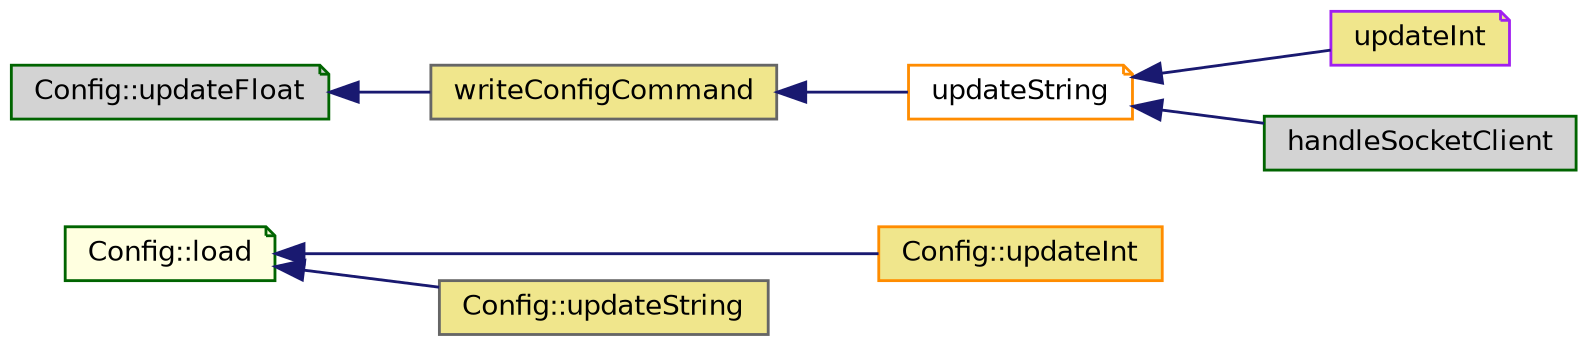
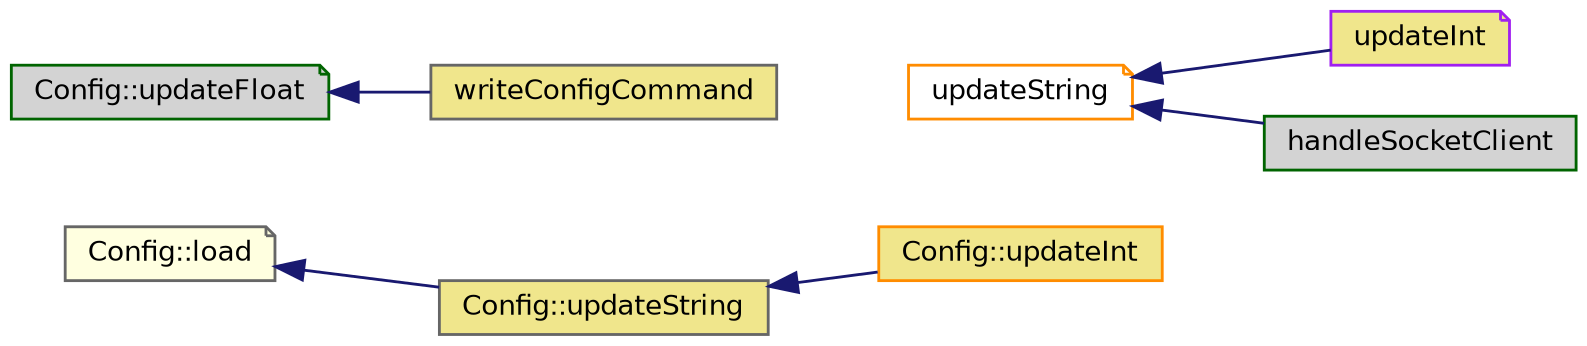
(857, 92) -> none
(170, 254) -> (170, 254)
(592, 254) -> (838, 277)
